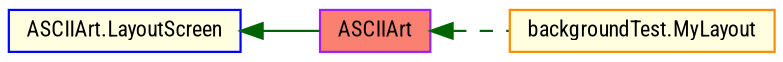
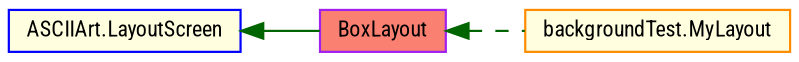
(375, 31) -> (383, 31)
